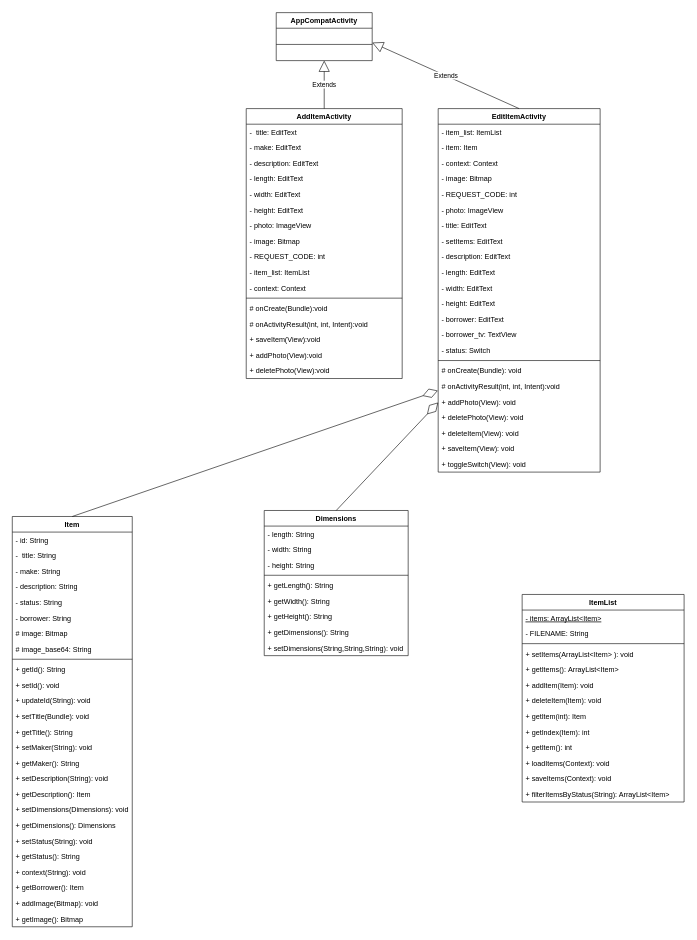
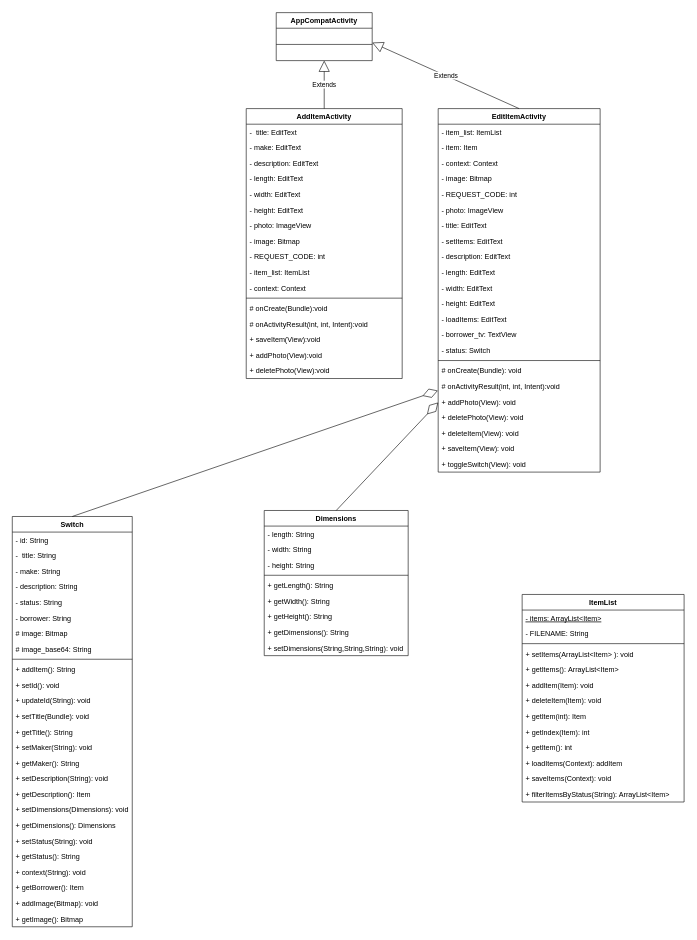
(480, 319) -> (481, 319)
(72, 524) -> (72, 524)
(48, 670) -> (52, 670)
(574, 763) -> (581, 763)
